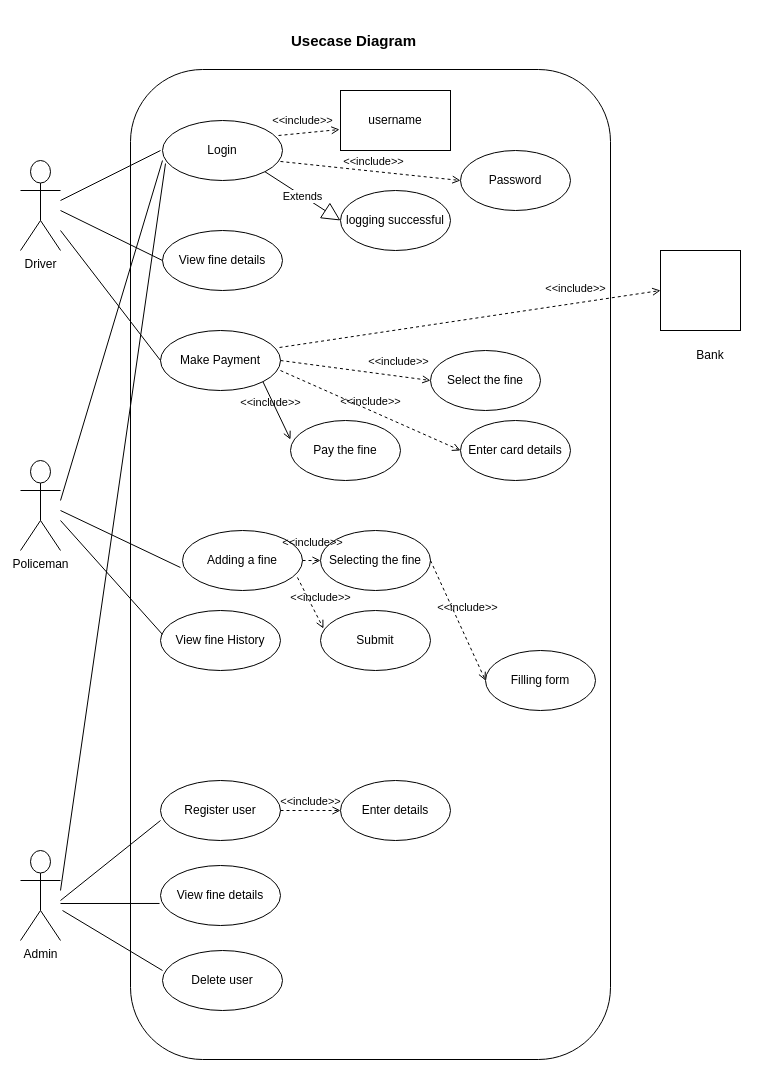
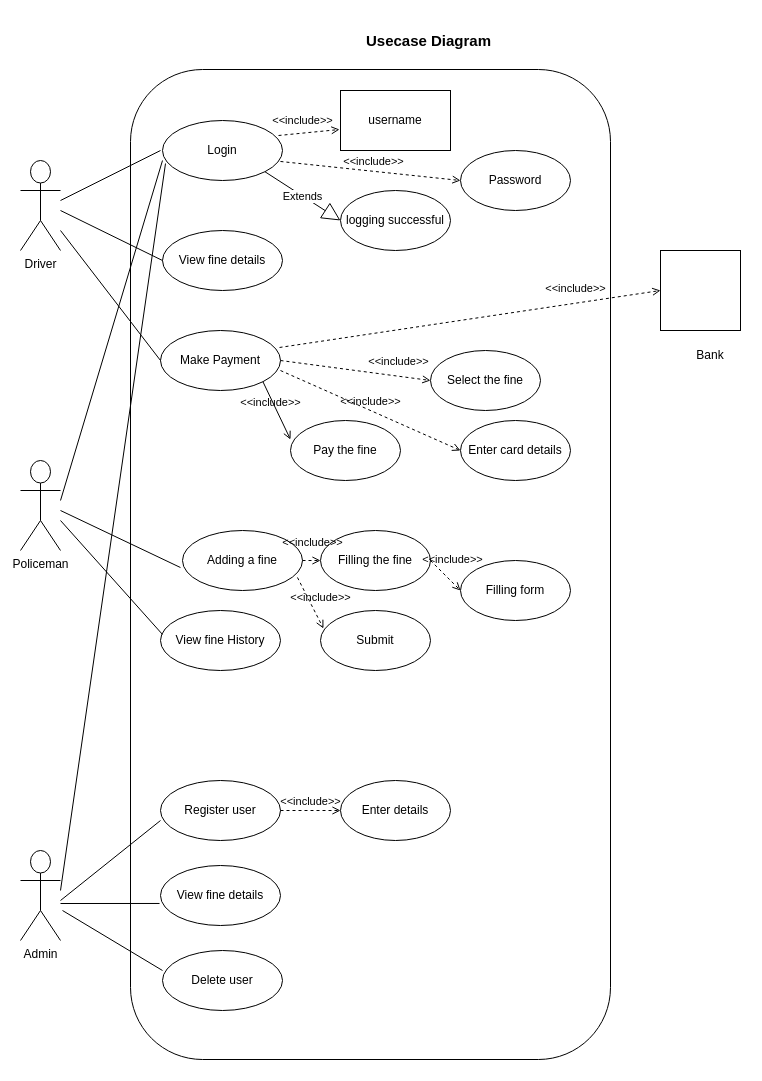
(354, 41) -> (429, 41)
(376, 561) -> (376, 561)
(541, 681) -> (516, 591)
